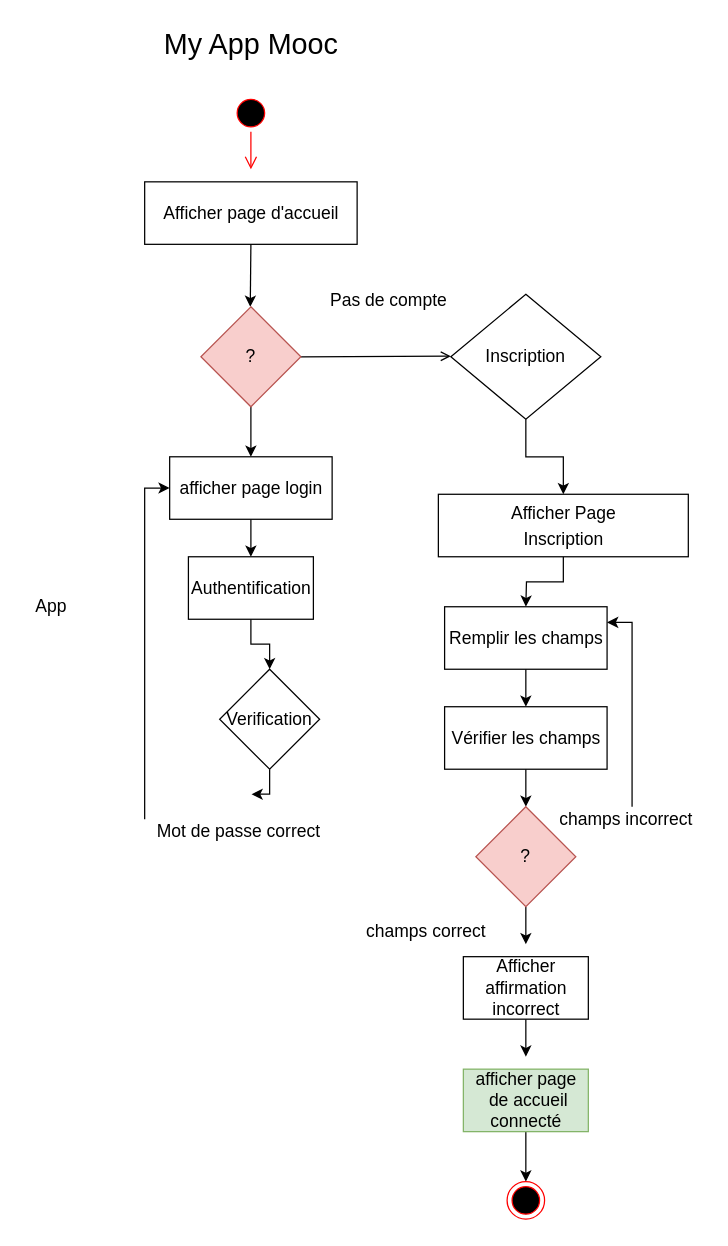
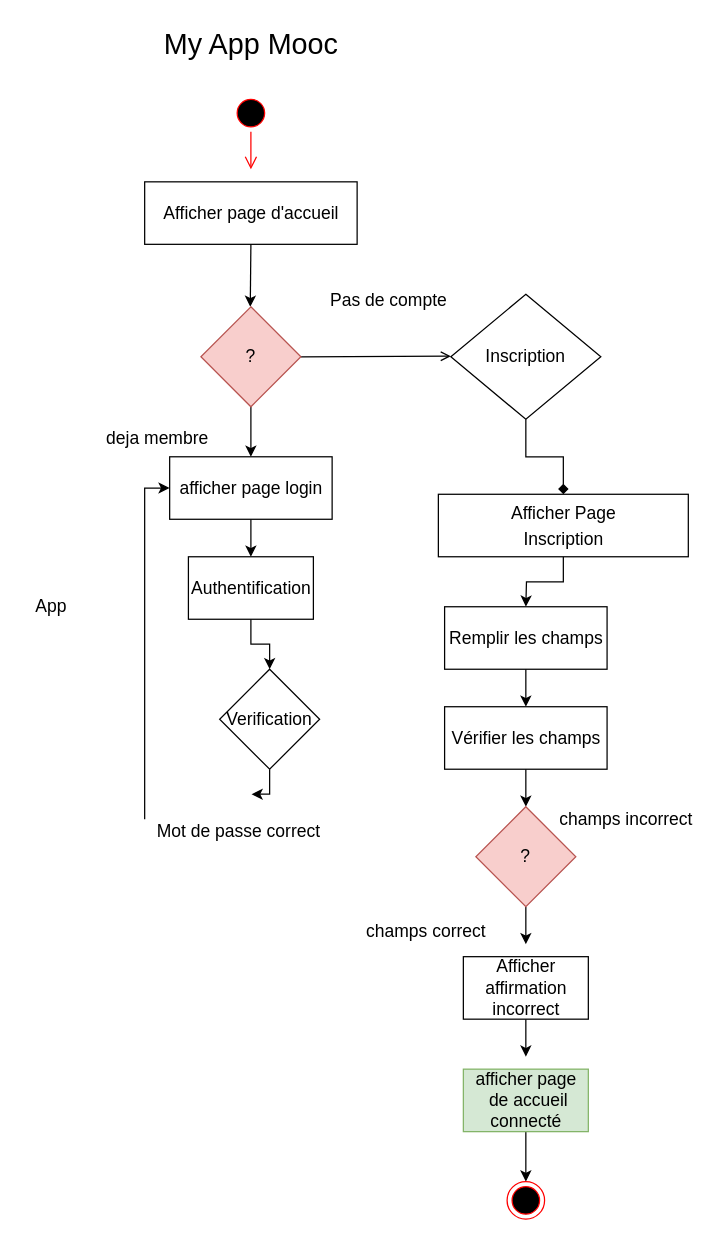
none -> (157, 438)
(563, 484) -> (563, 483)
(632, 707) -> none
